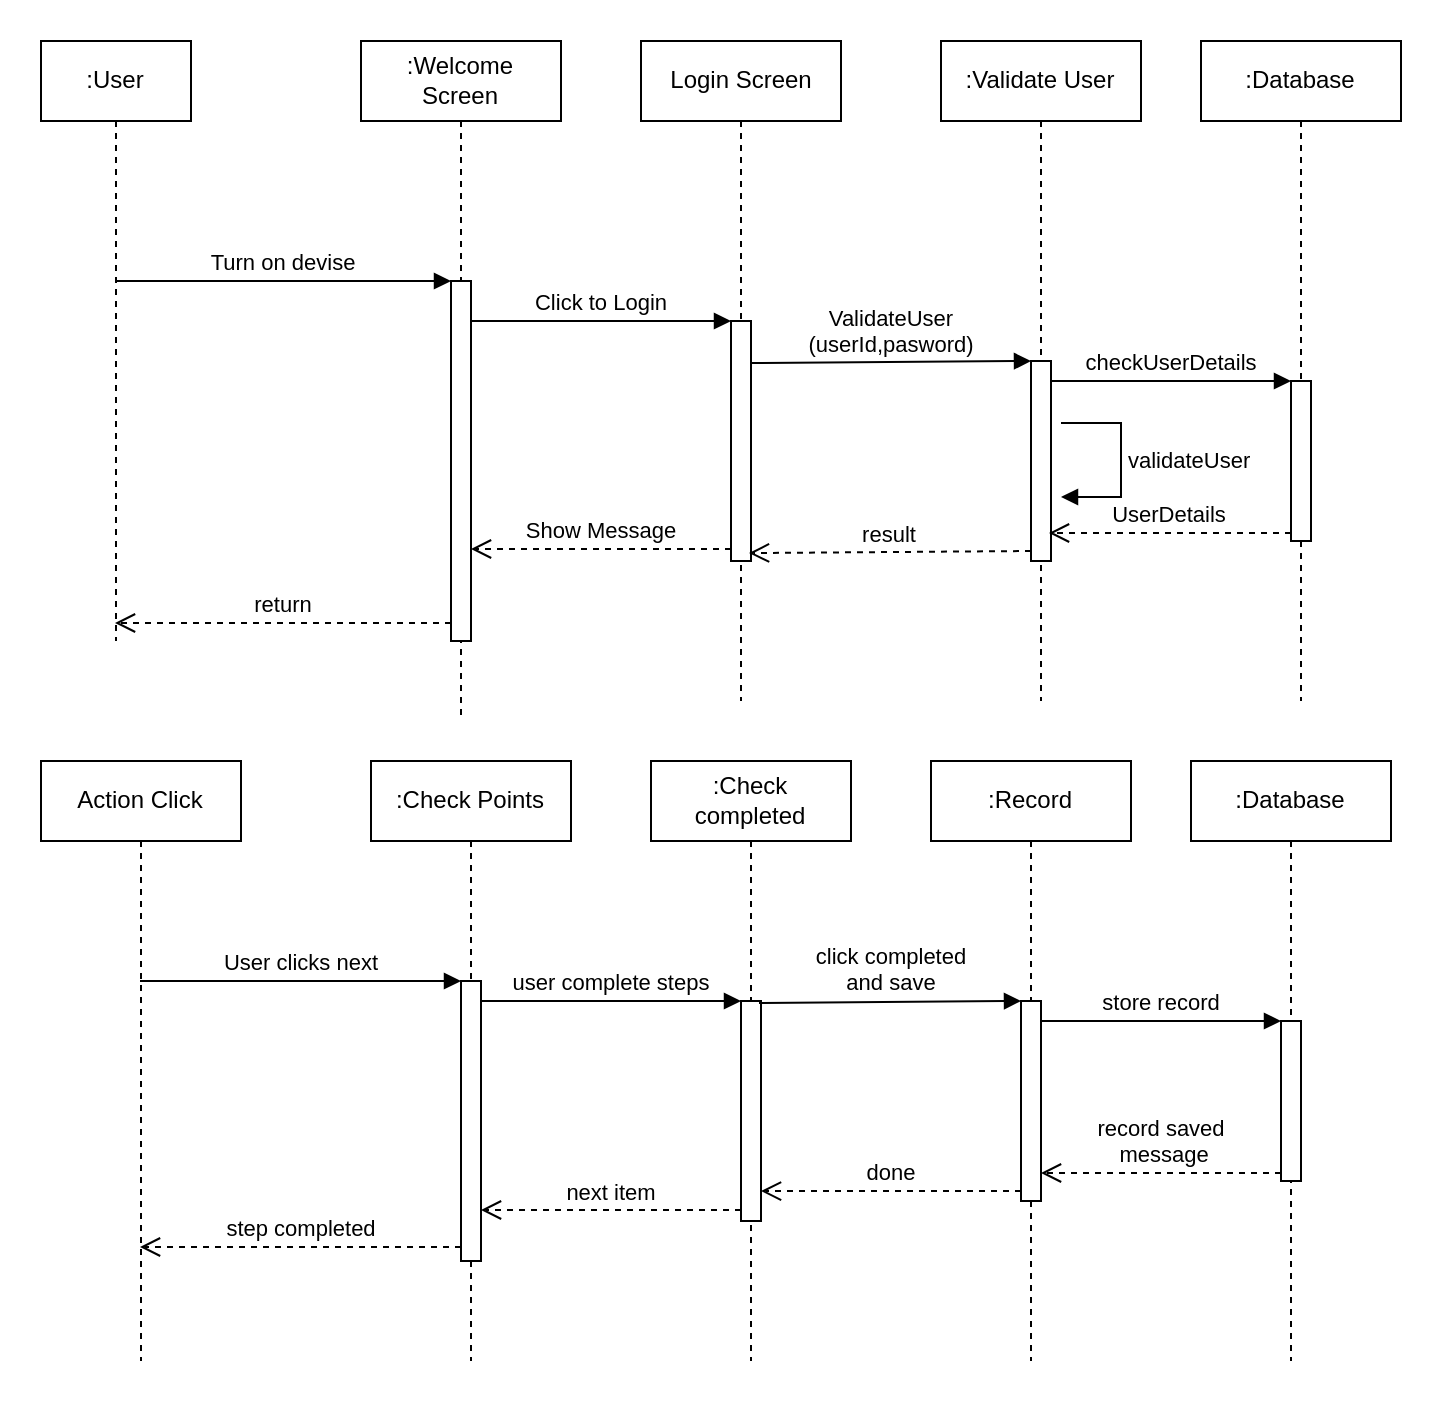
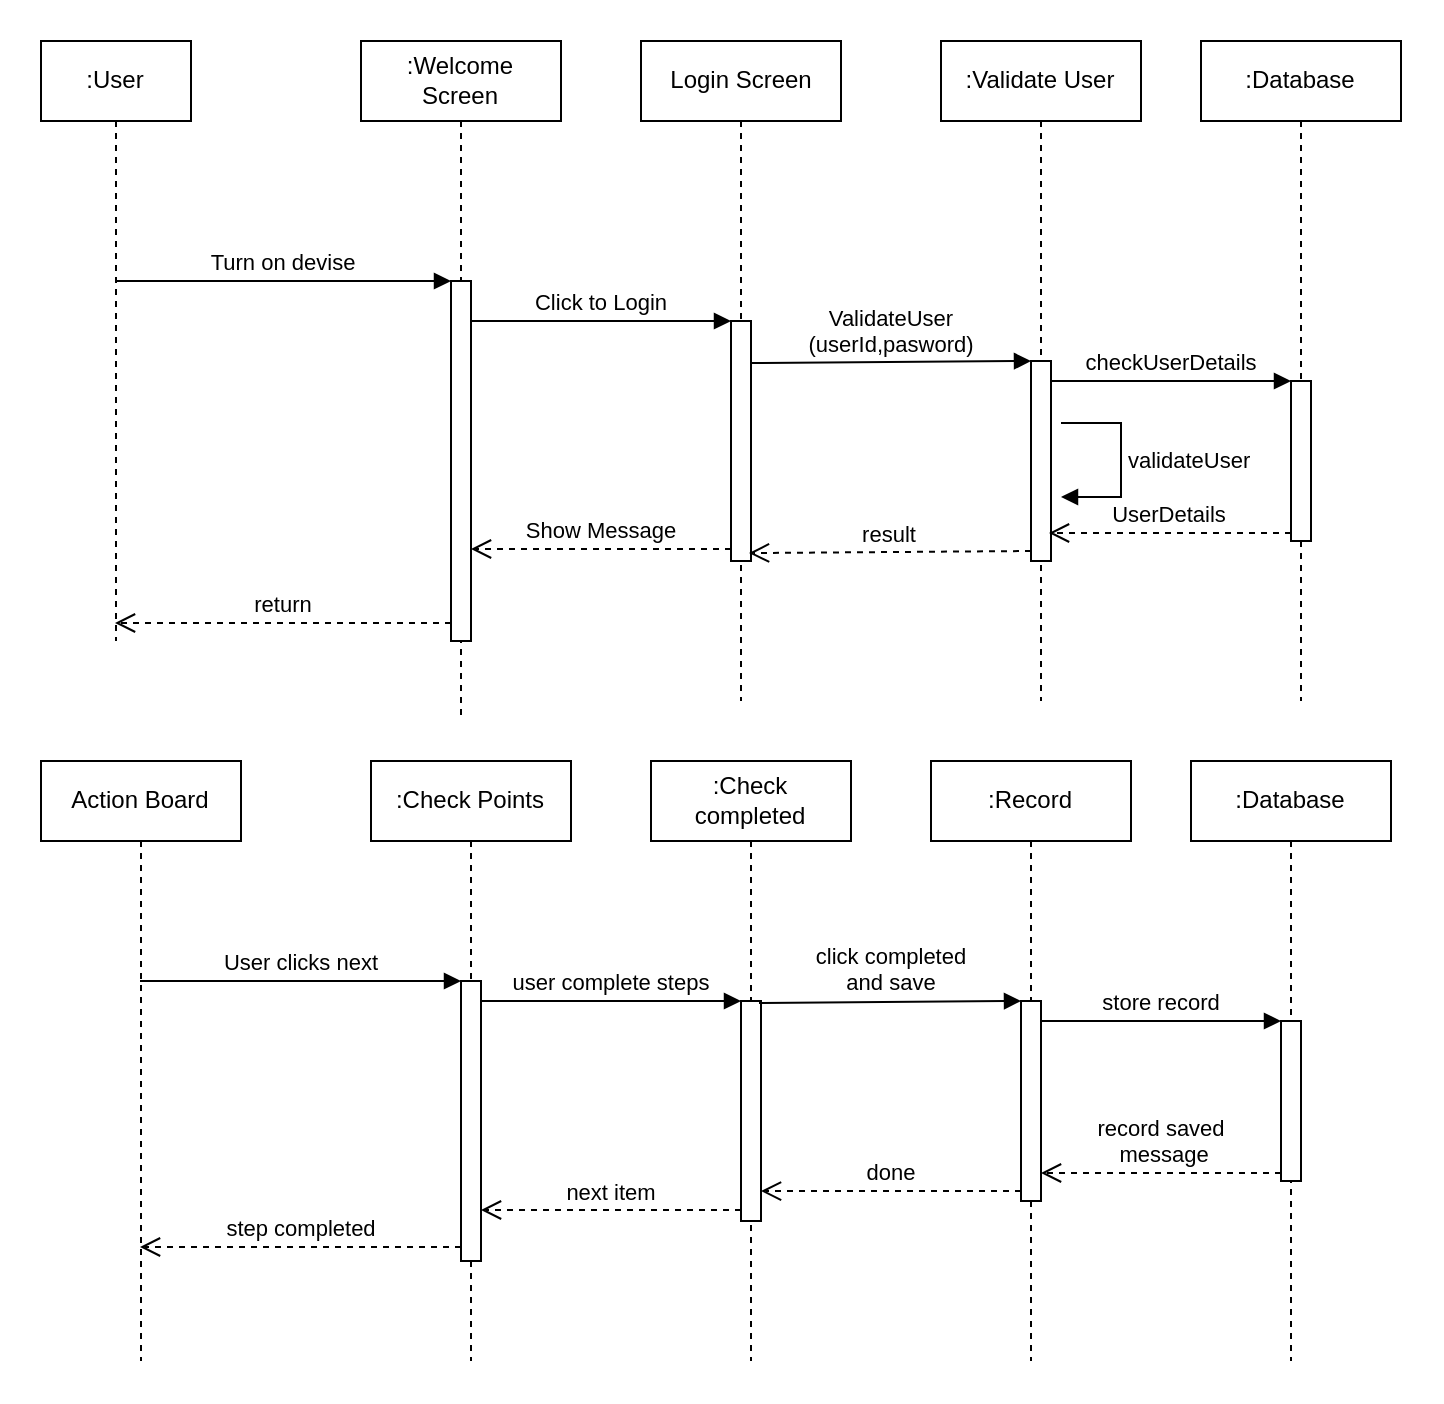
(141, 801) -> (141, 801)
